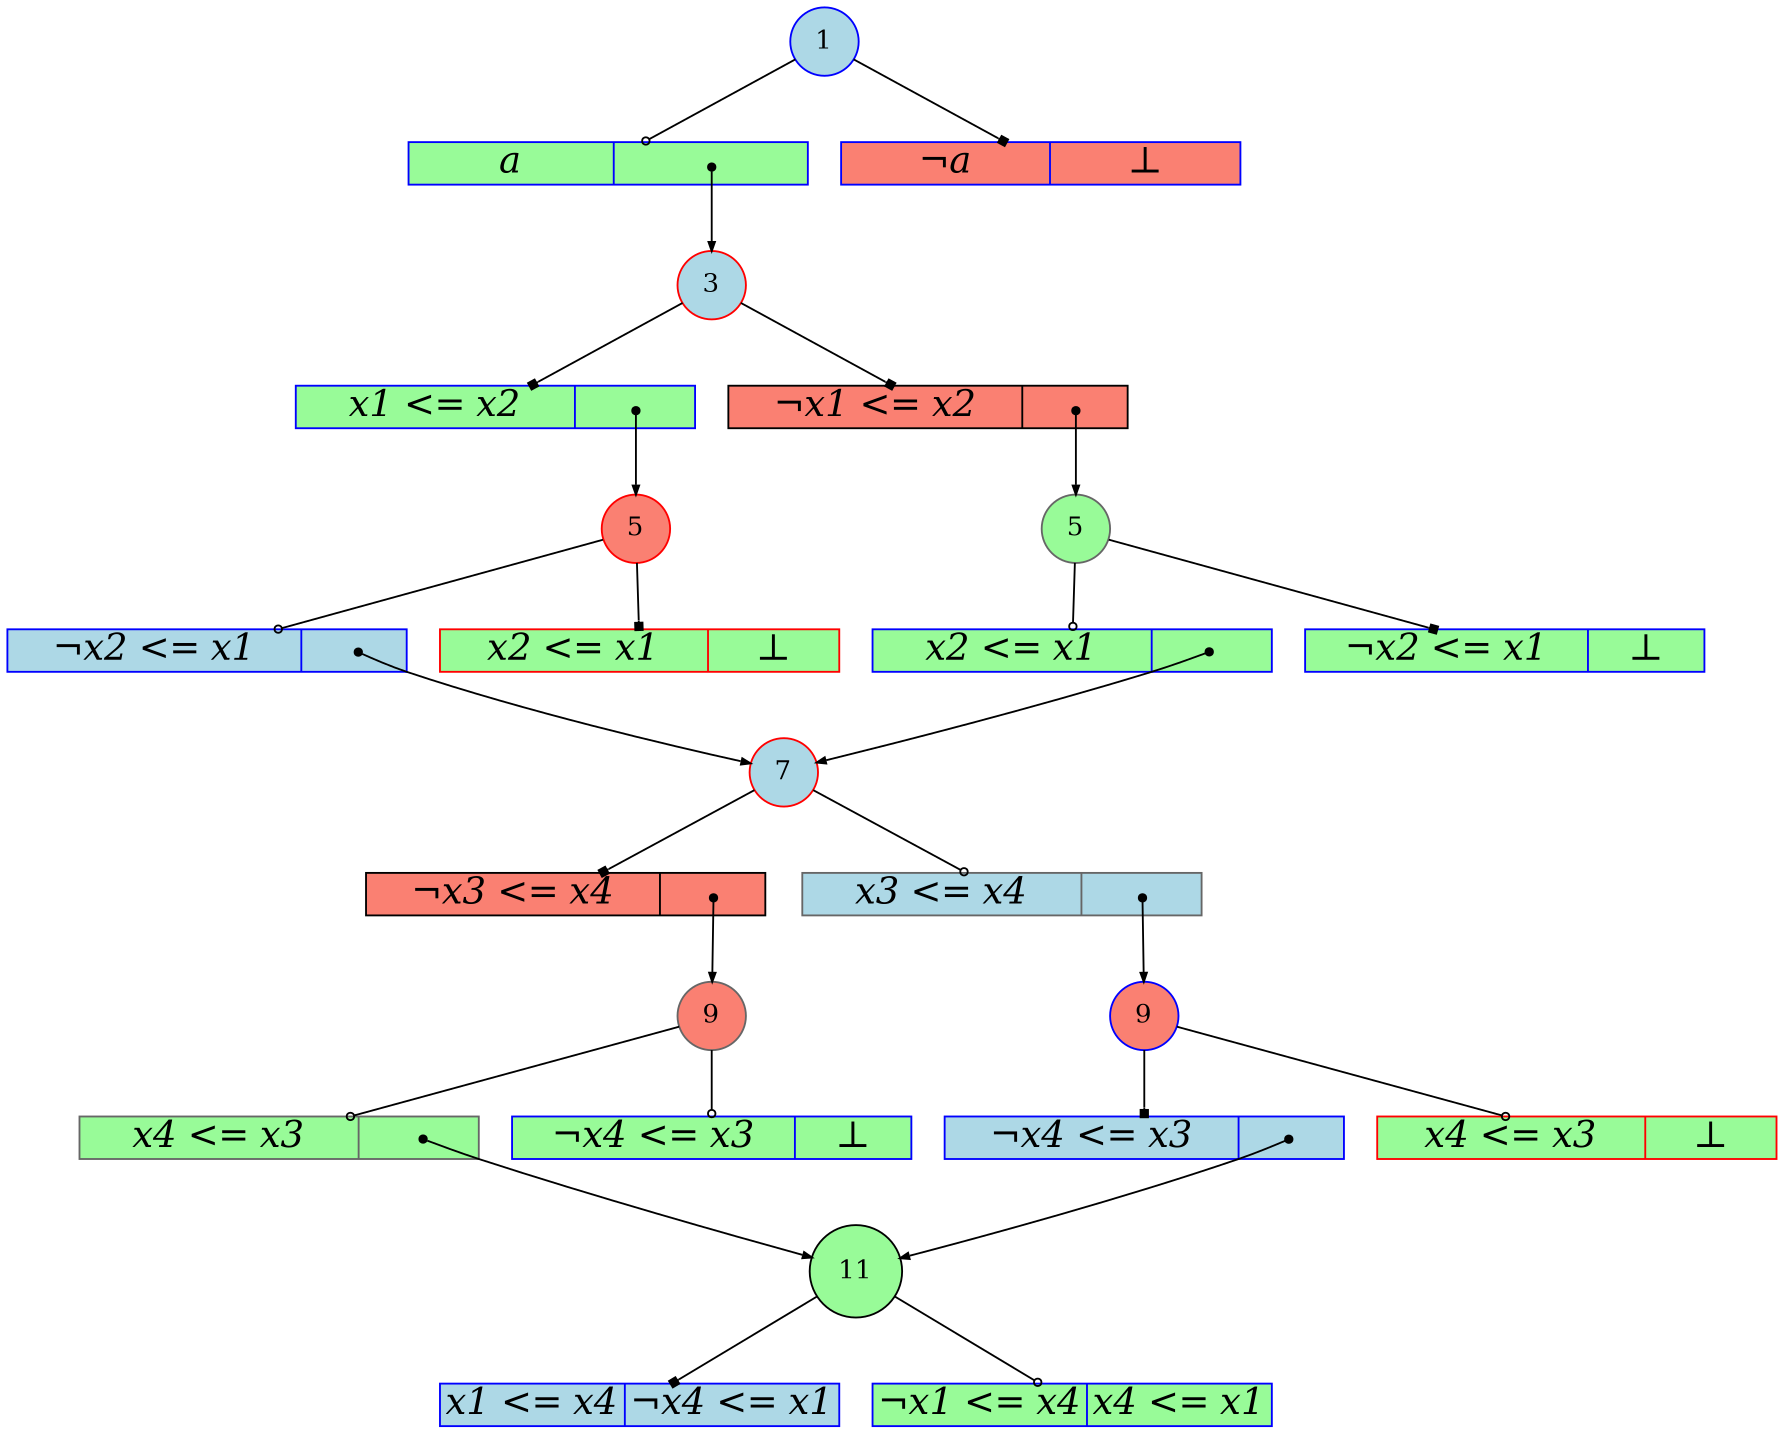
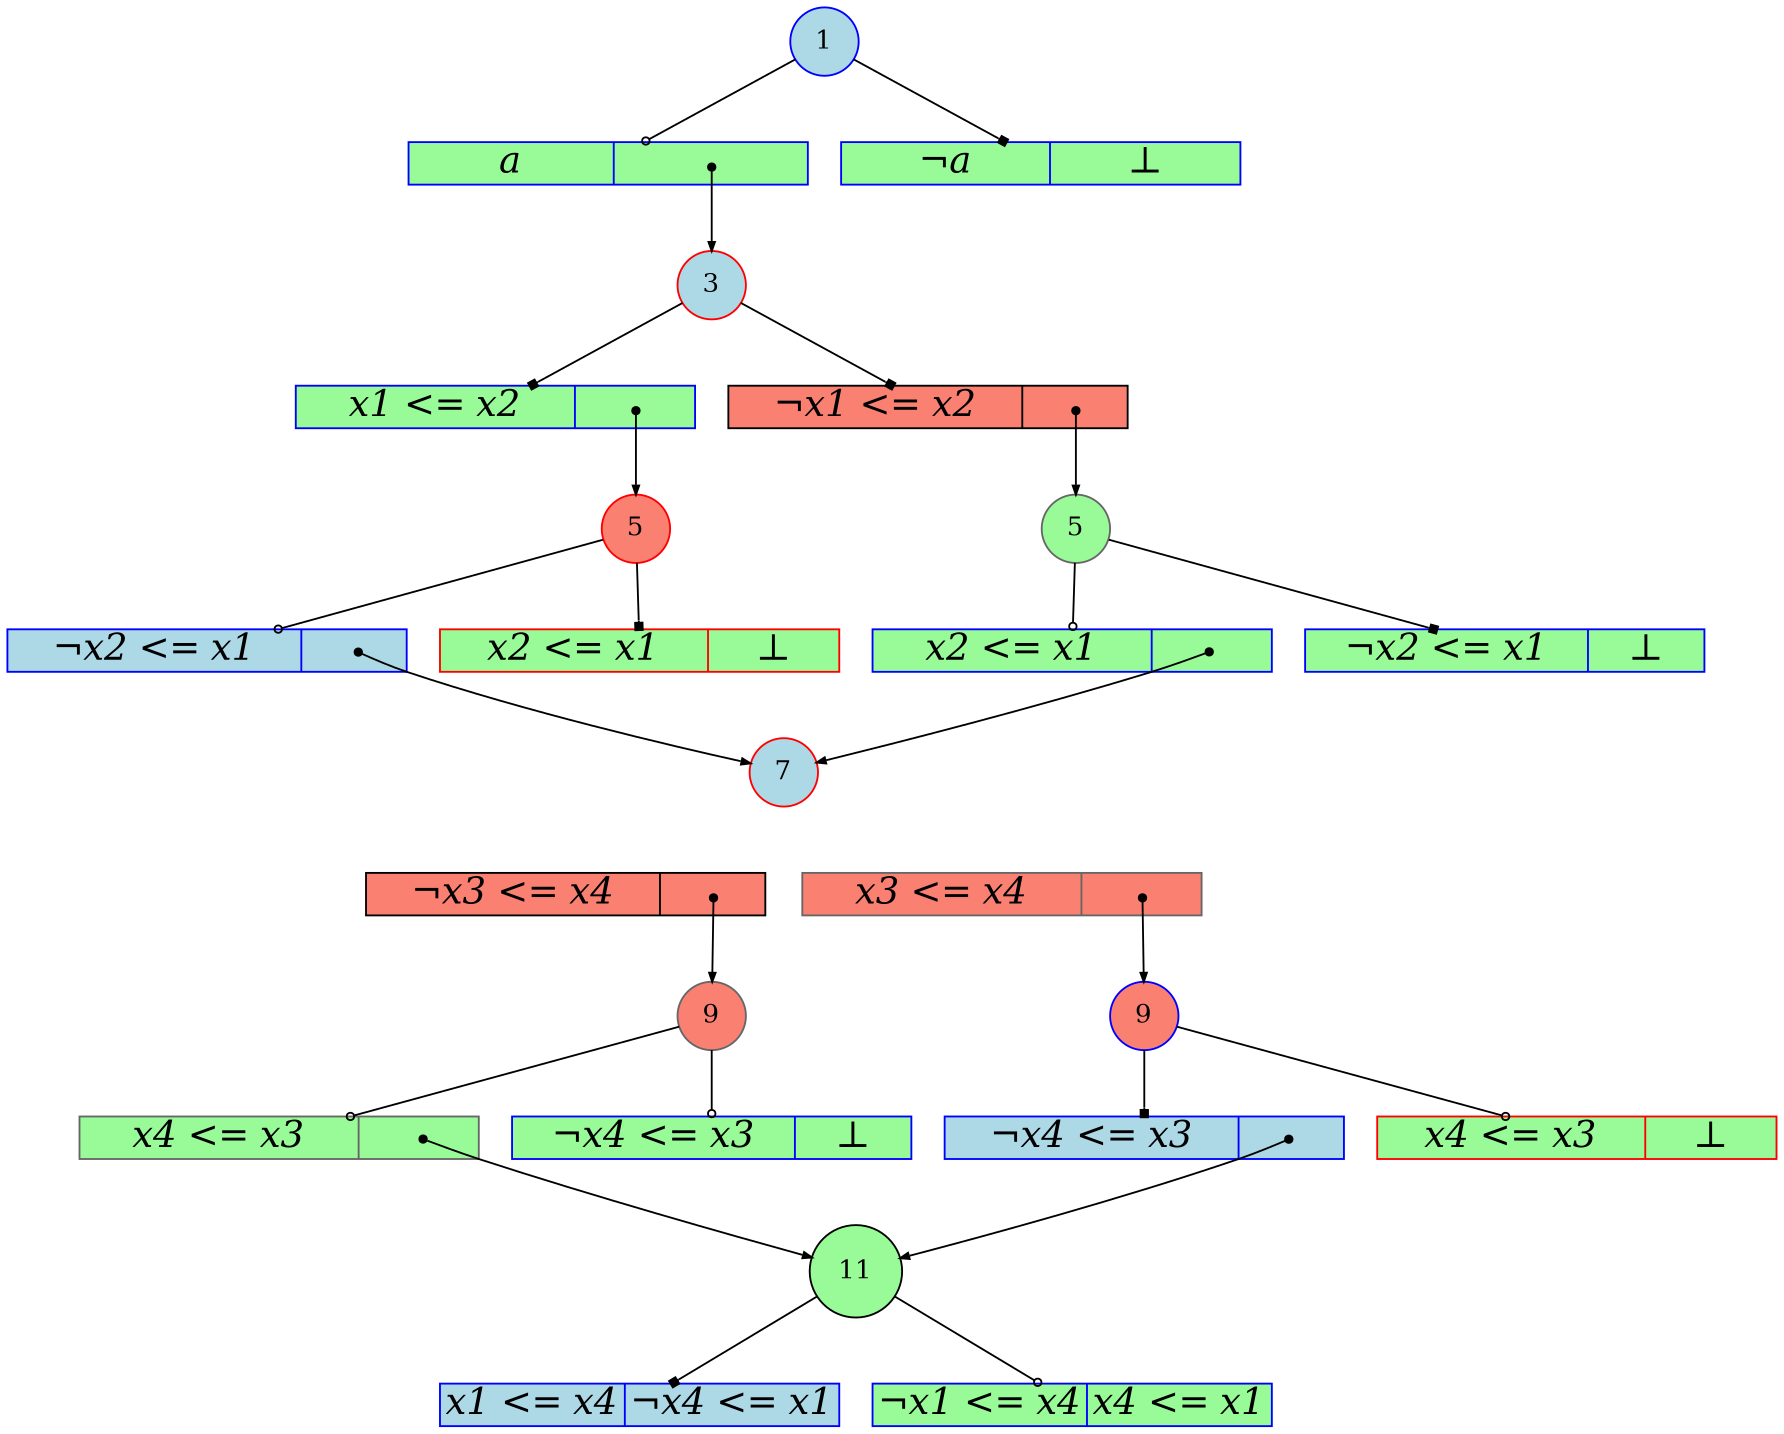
(1041, 163) -> (1041, 163)
(682, 830) -> none
(887, 830) -> none
(1002, 894) -> (1002, 894)
